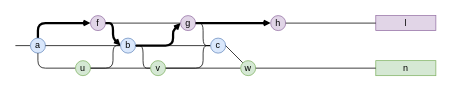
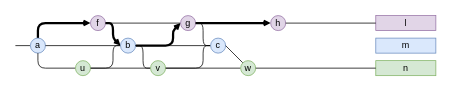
none -> (405, 45)
